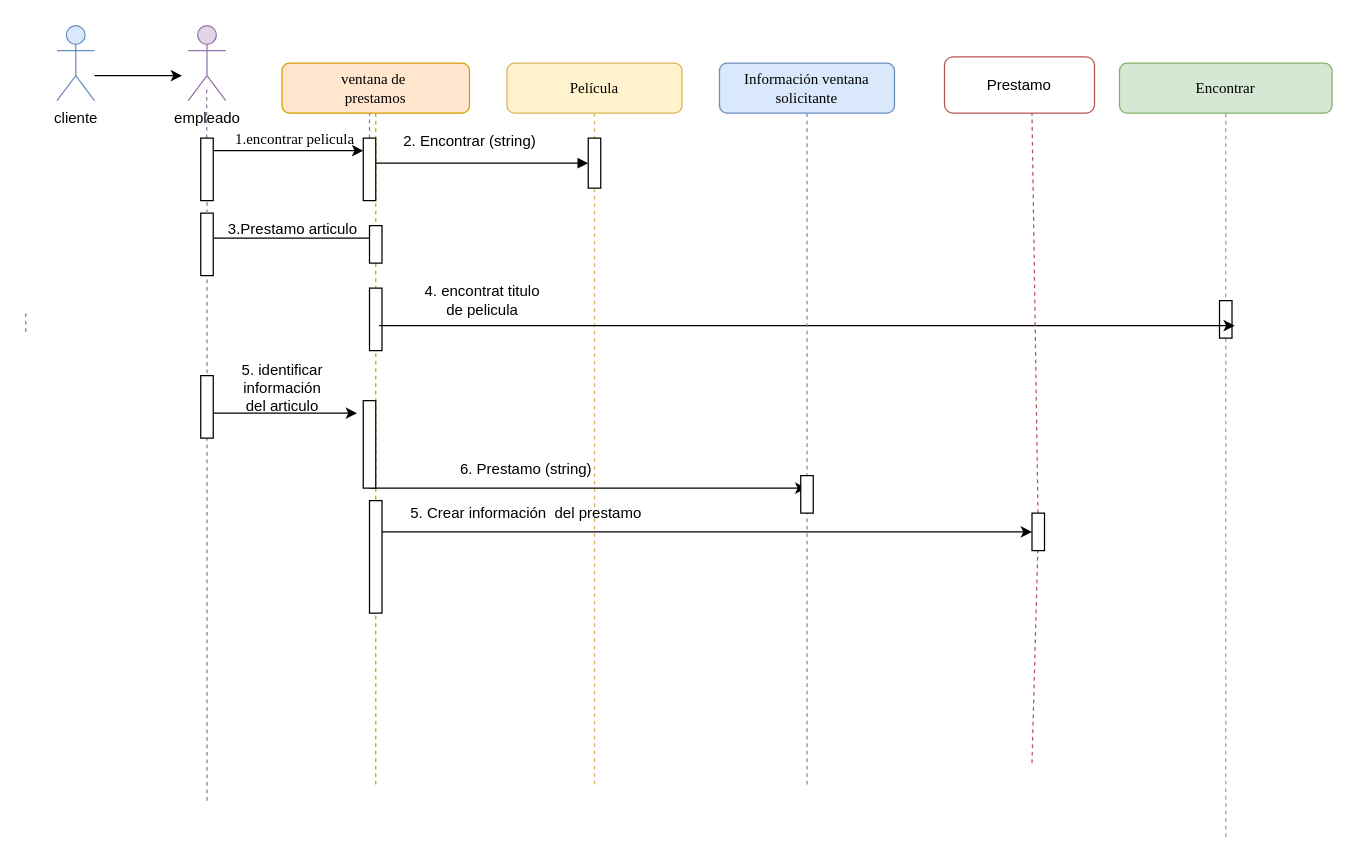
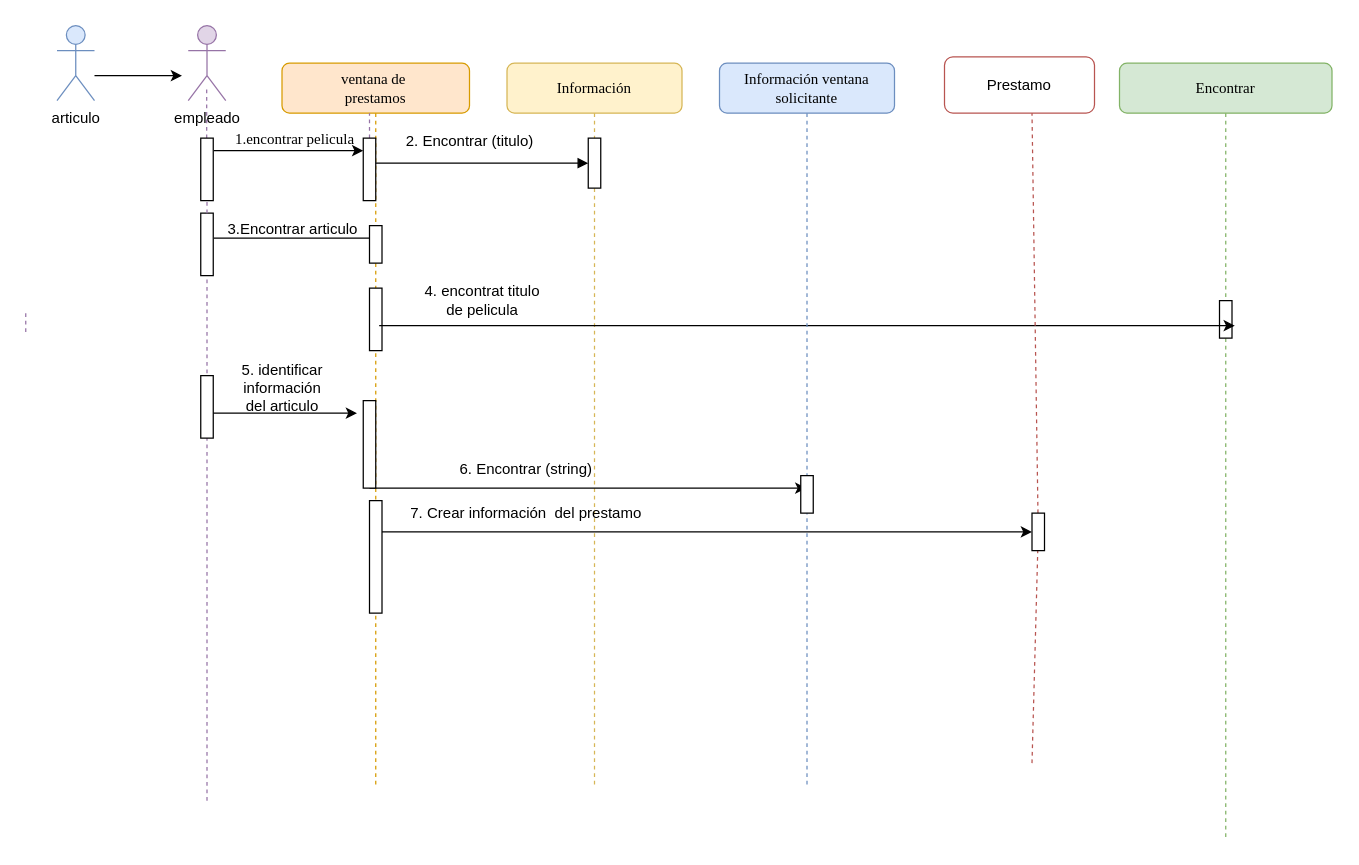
(594, 88) -> (594, 88)
(76, 118) -> (76, 118)
(470, 142) -> (470, 142)
(295, 229) -> (295, 229)
(526, 469) -> (526, 469)
(526, 513) -> (526, 513)
